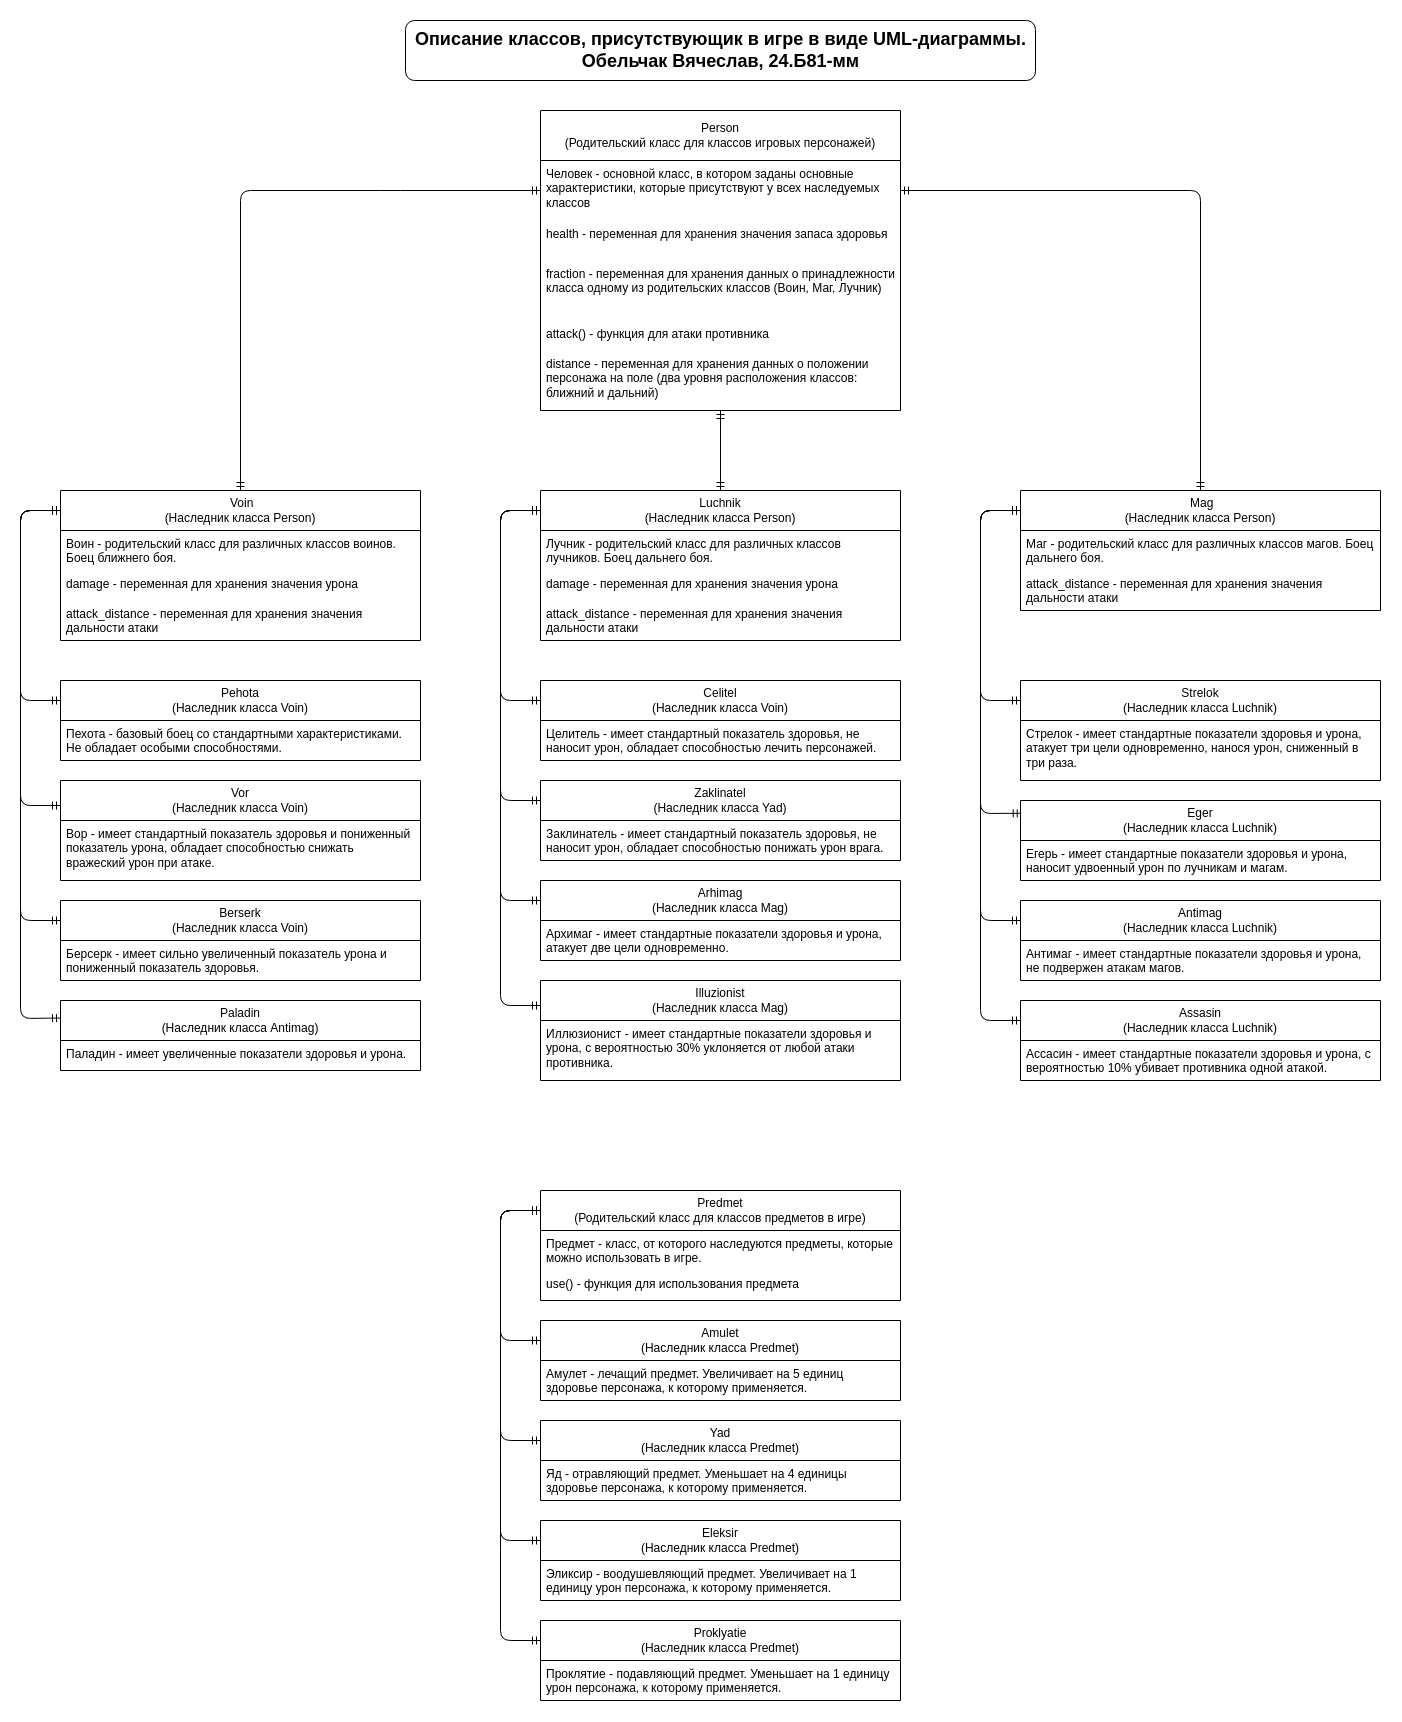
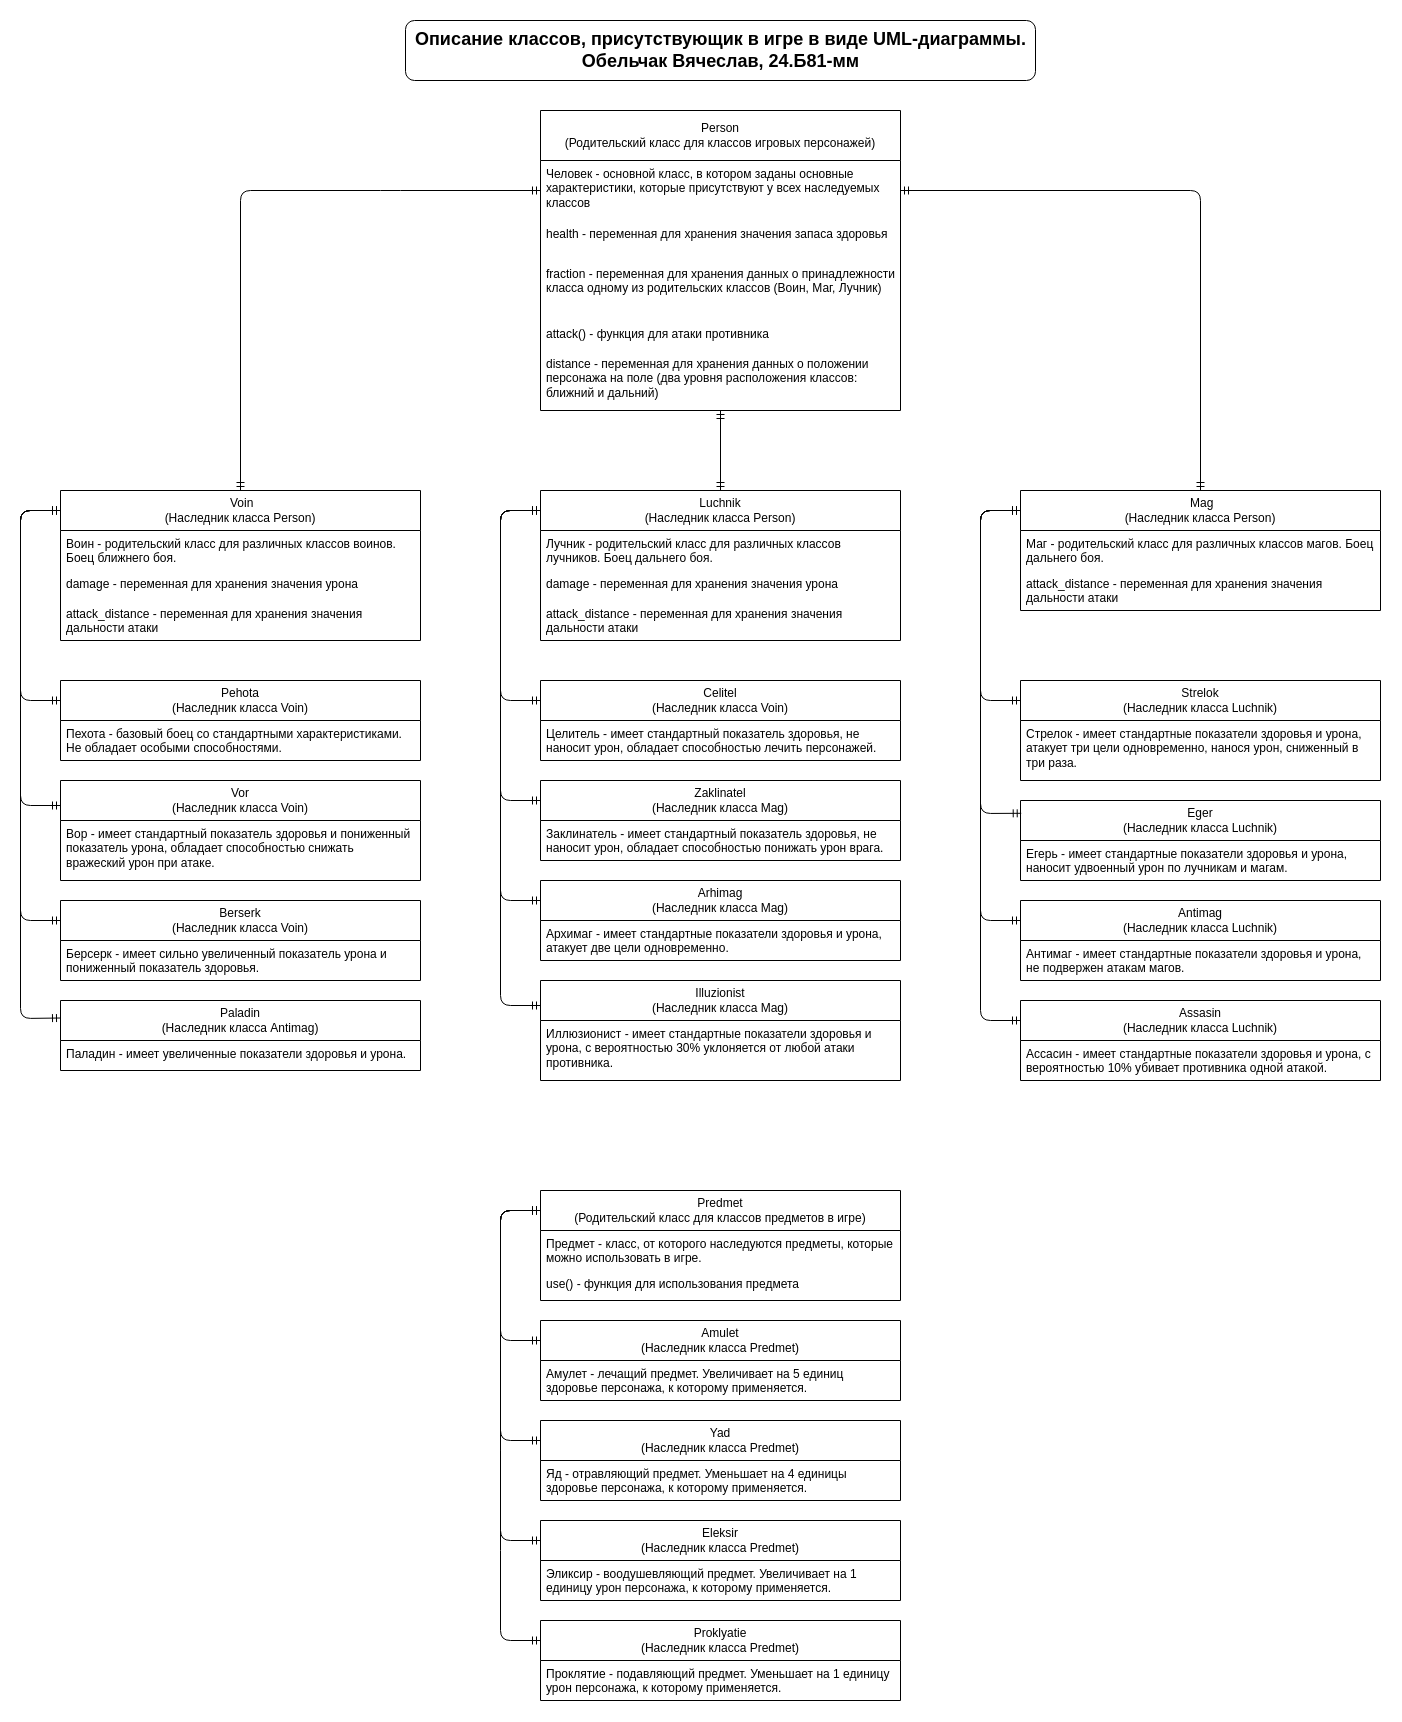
(721, 801) -> (721, 801)
